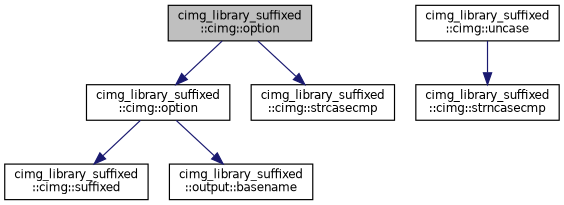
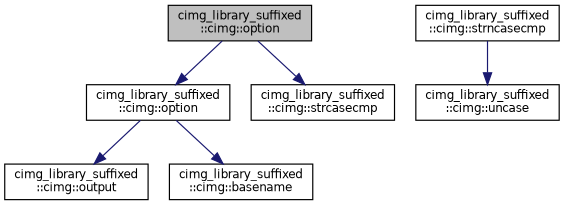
(488, 57) -> (488, 57)
(76, 182) -> (76, 182)
(241, 182) -> (241, 182)
